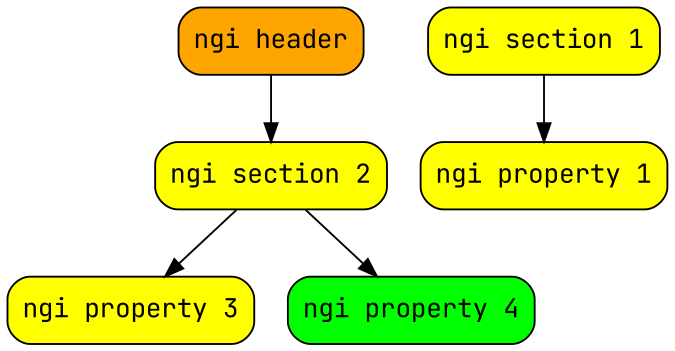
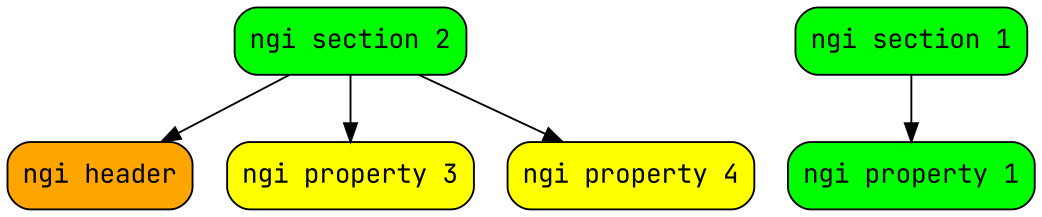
(544, 41) -> (911, 41)
(271, 99) -> (234, 104)
(271, 176) -> (351, 41)
(544, 176) -> (911, 176)
(411, 310) -> (631, 176)
